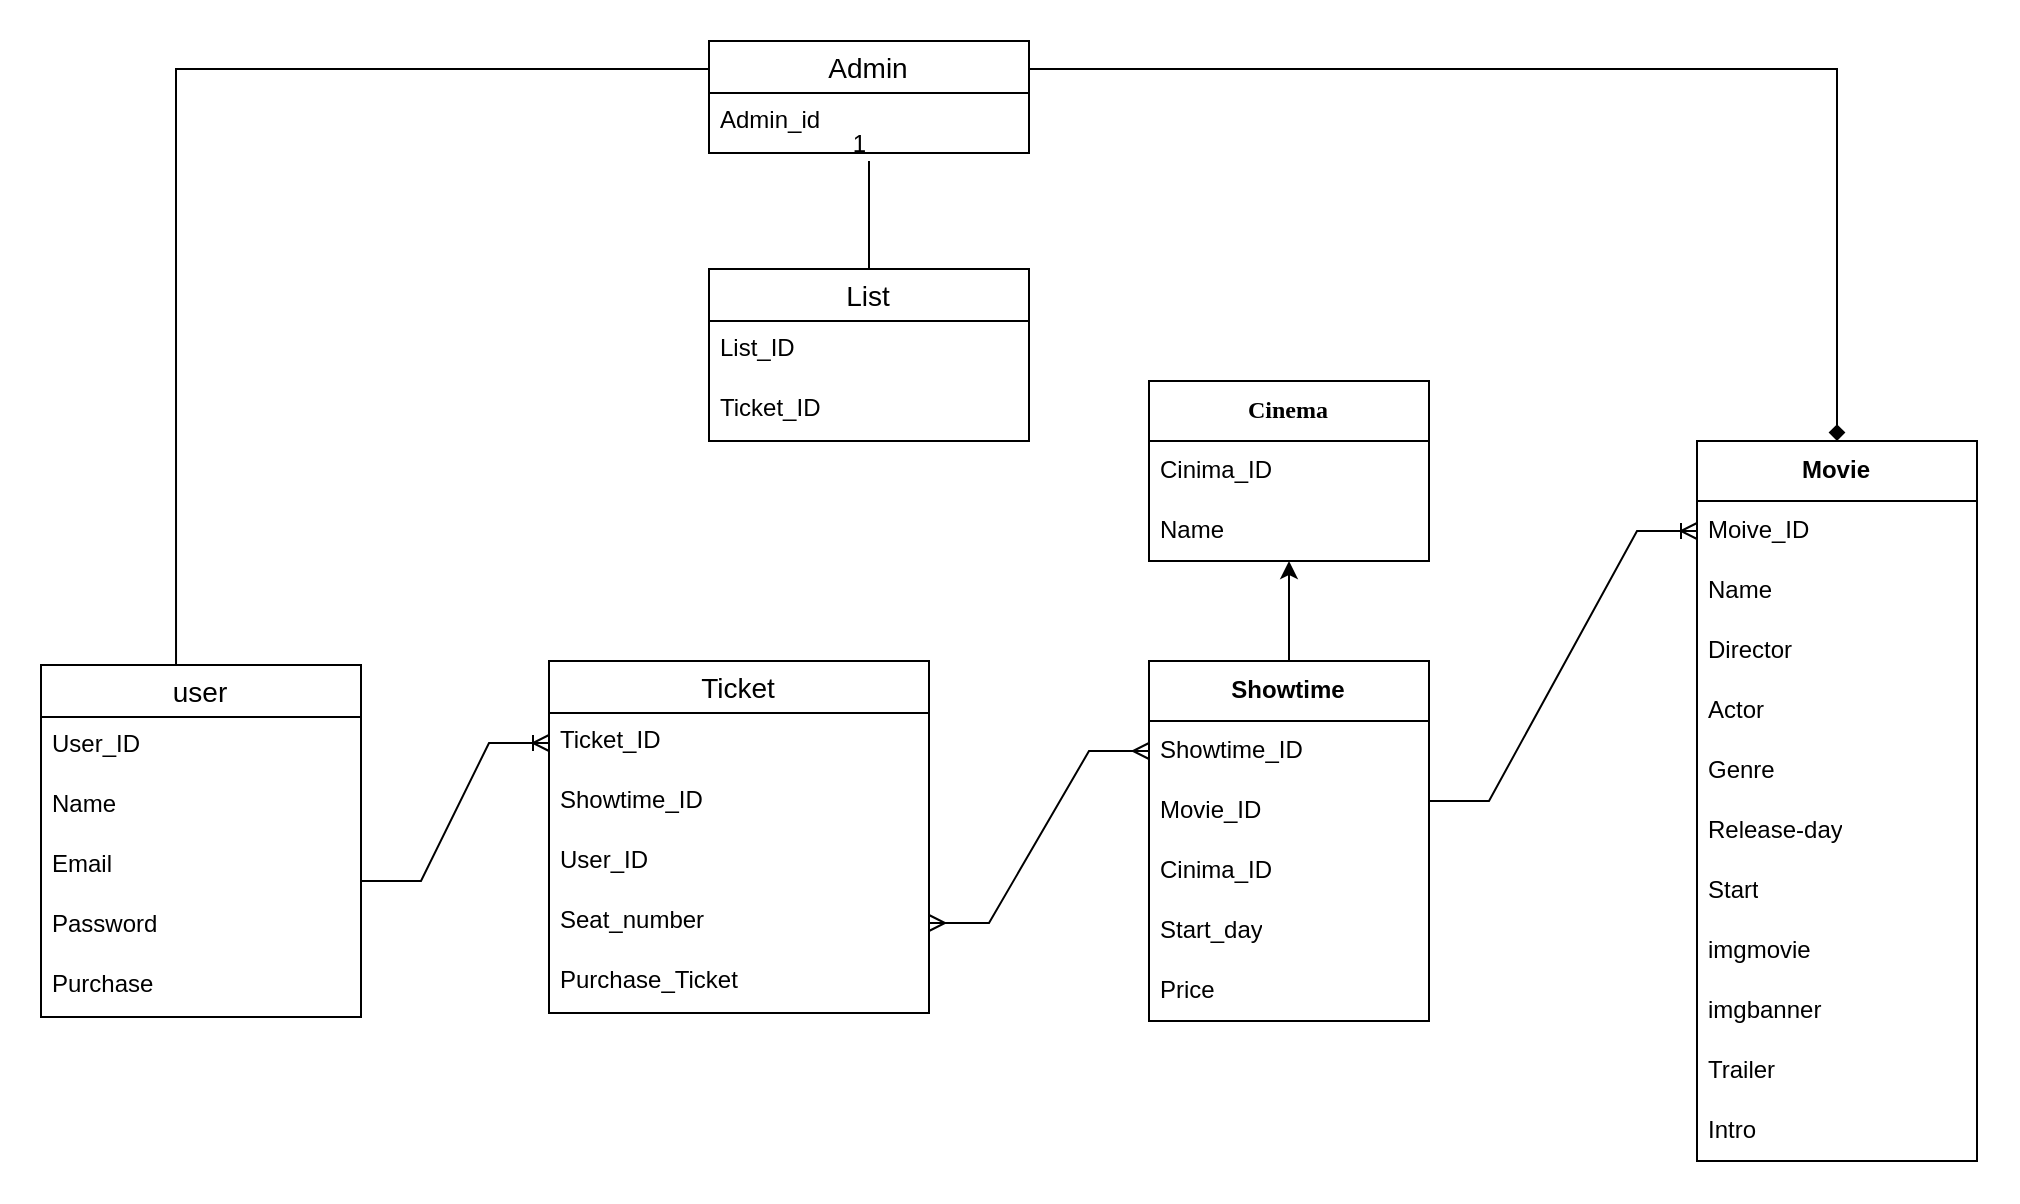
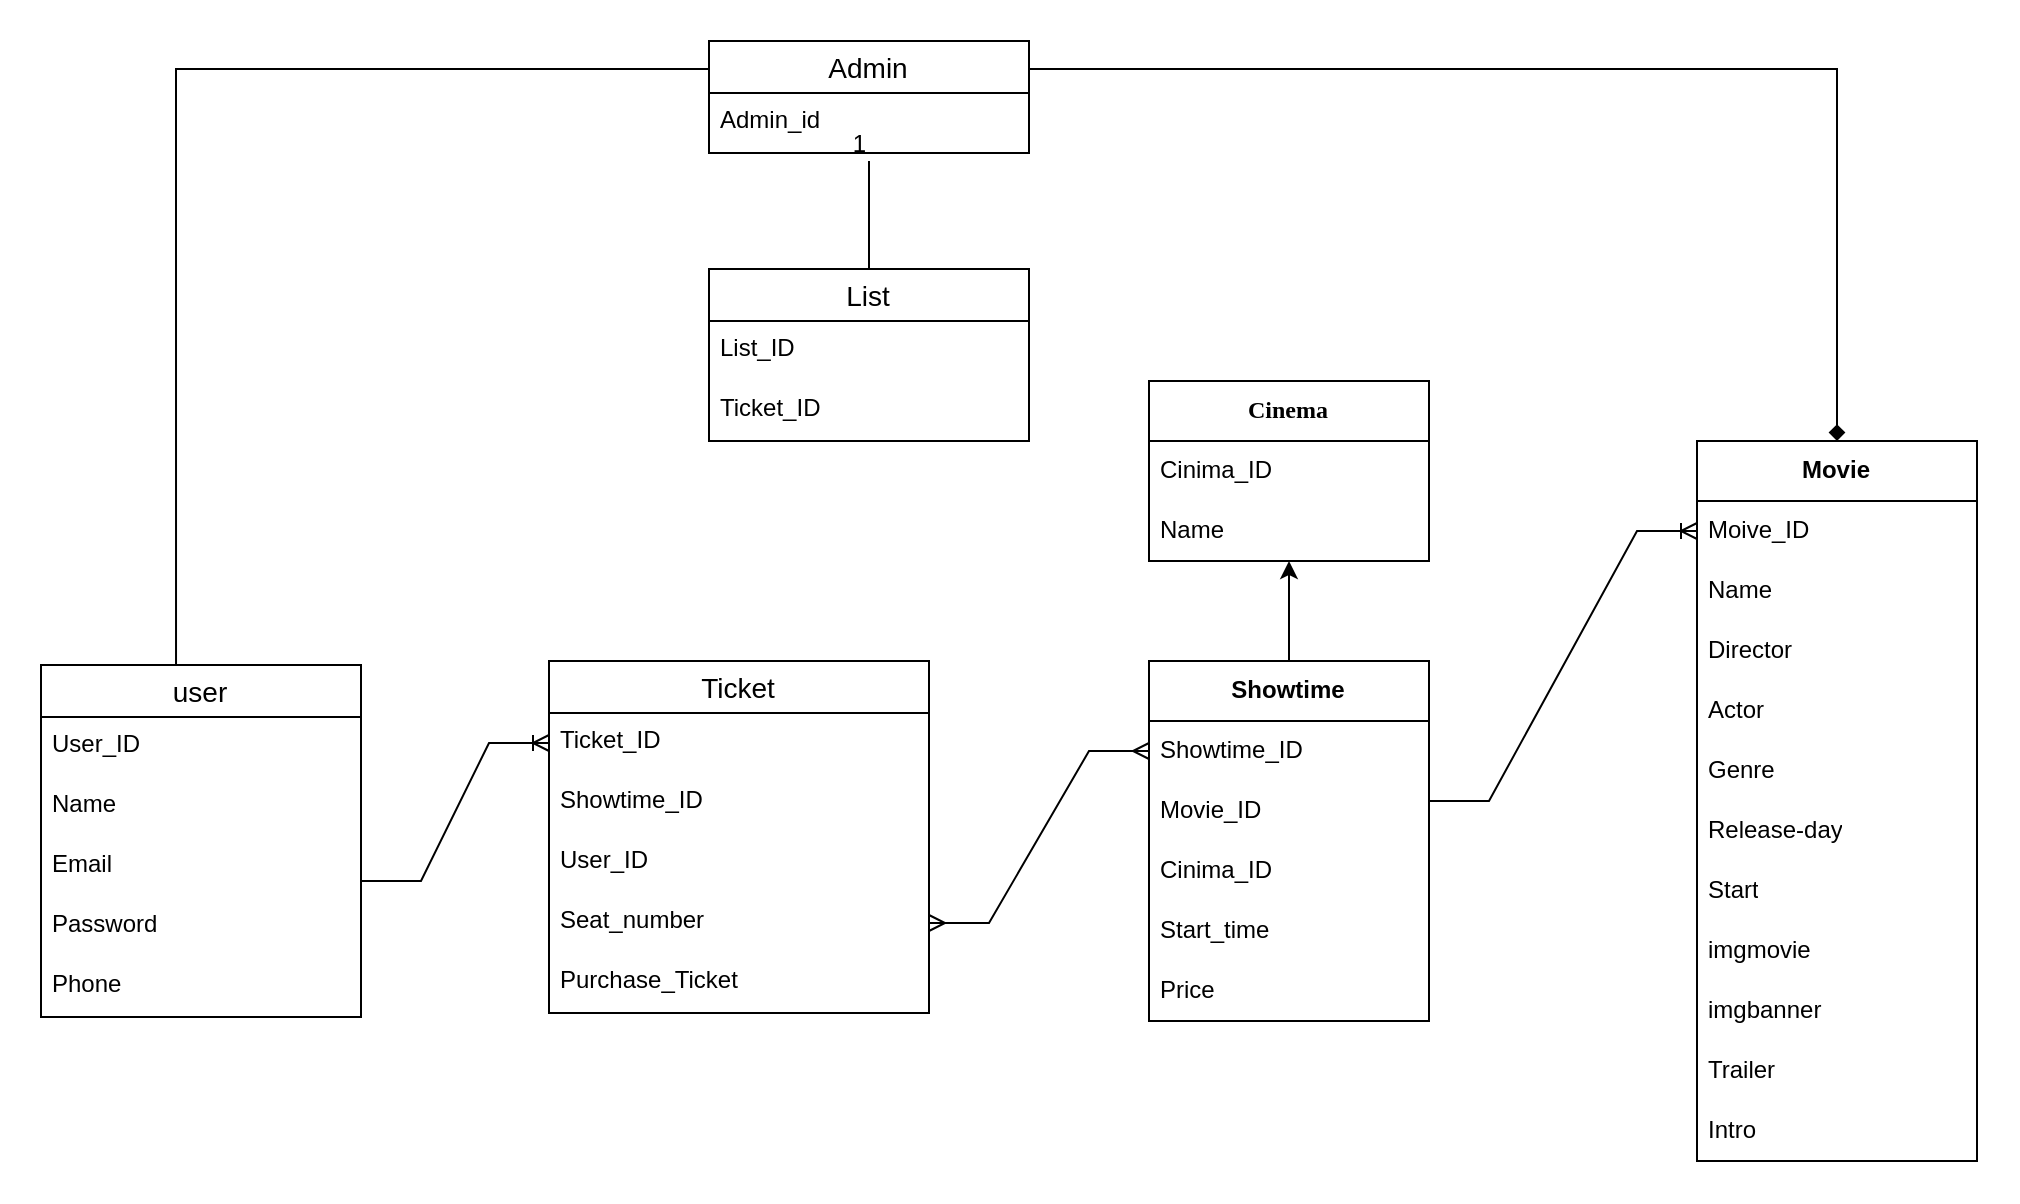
(1221, 931) -> (1225, 931)
(107, 985) -> (87, 985)
